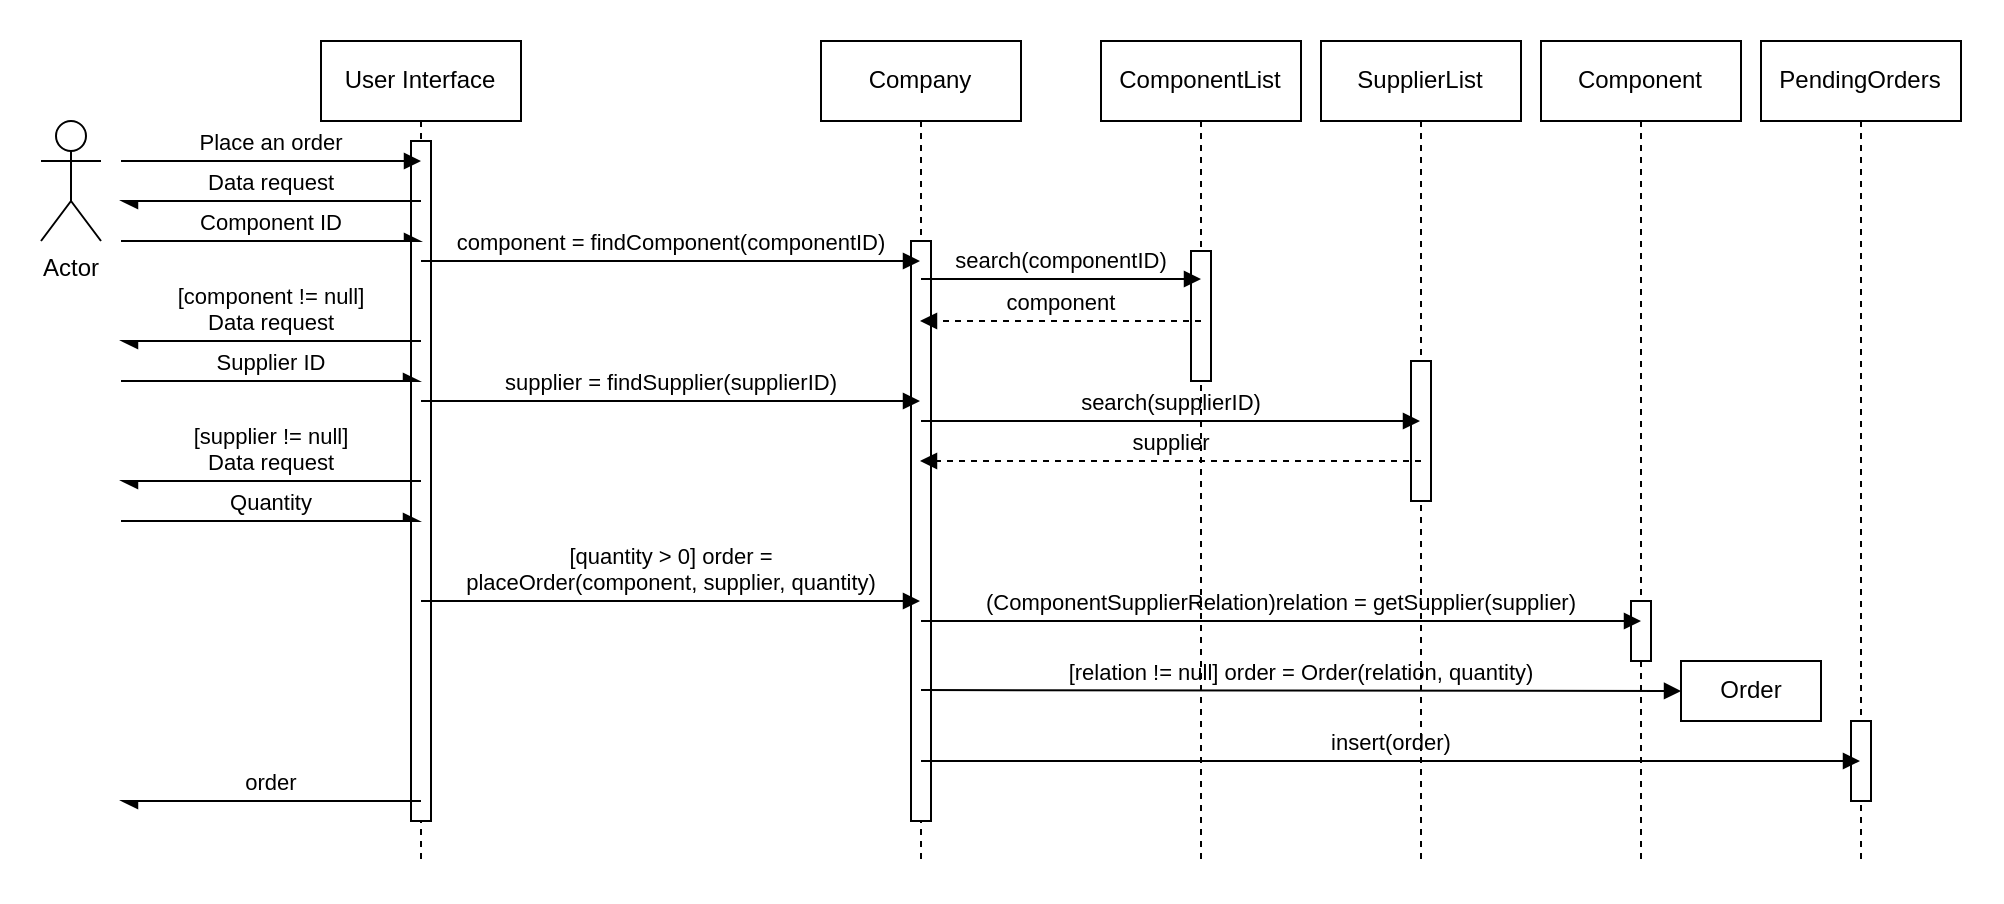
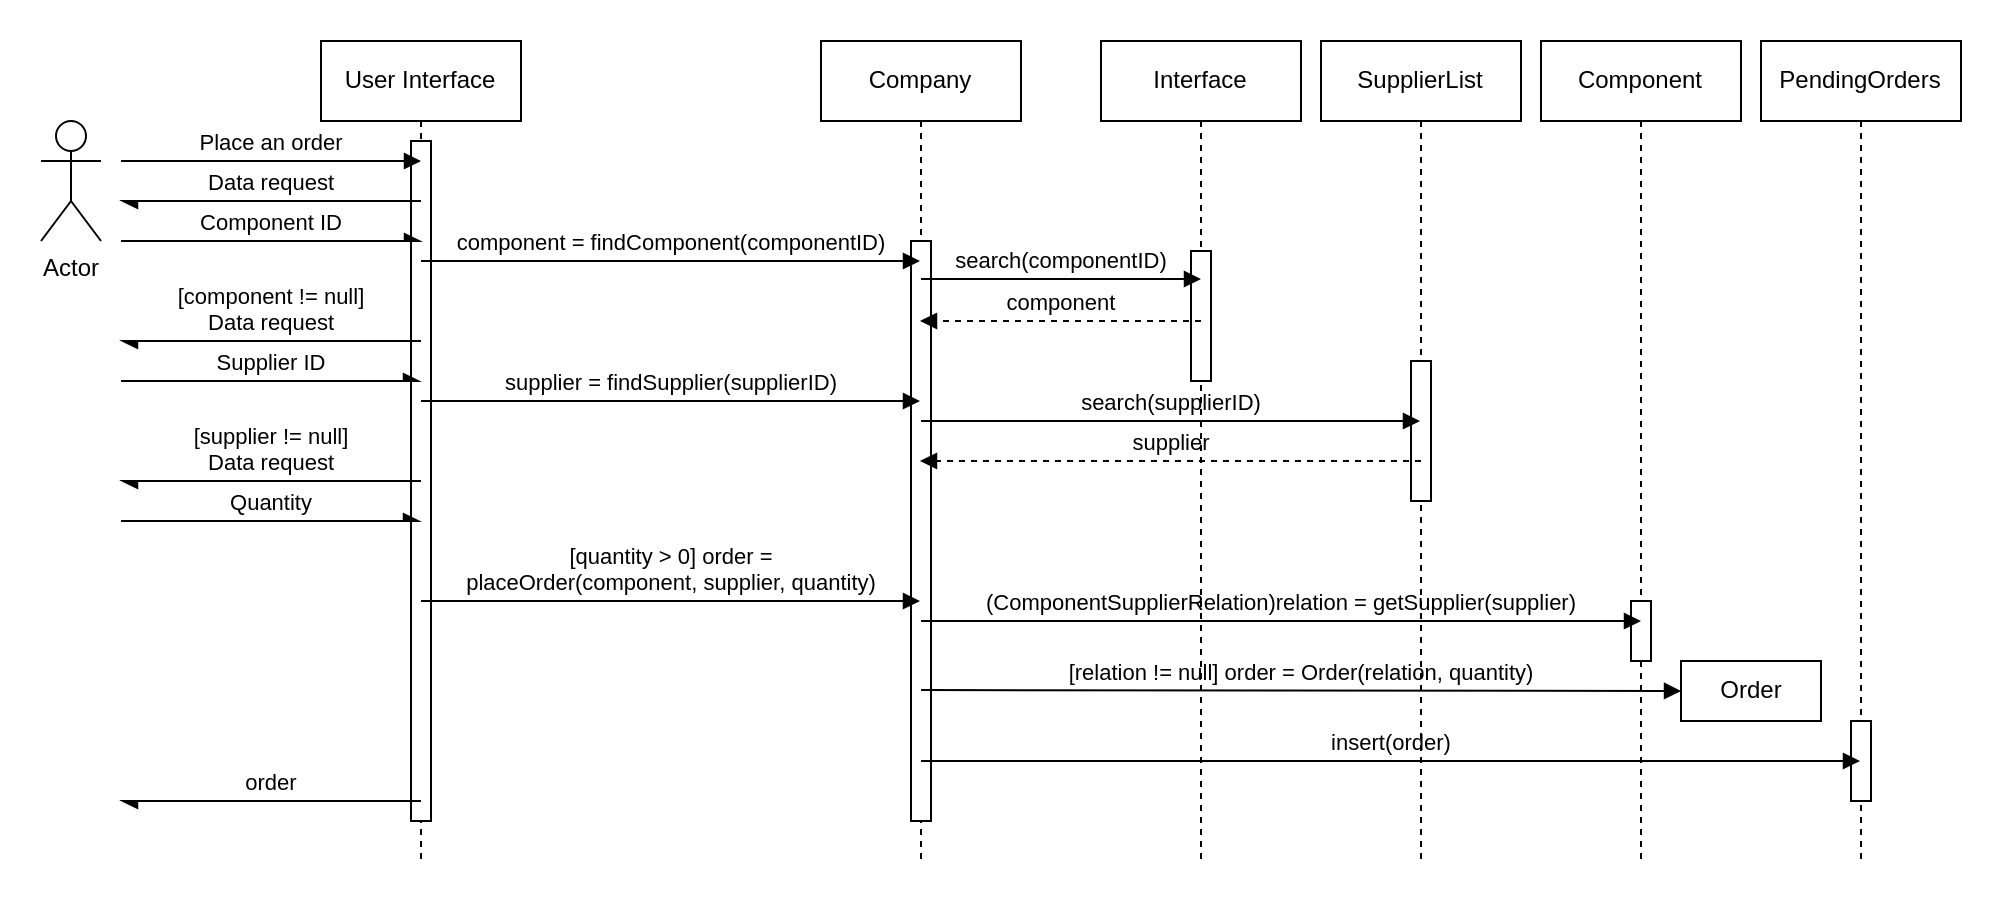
(1201, 81) -> (1201, 81)
